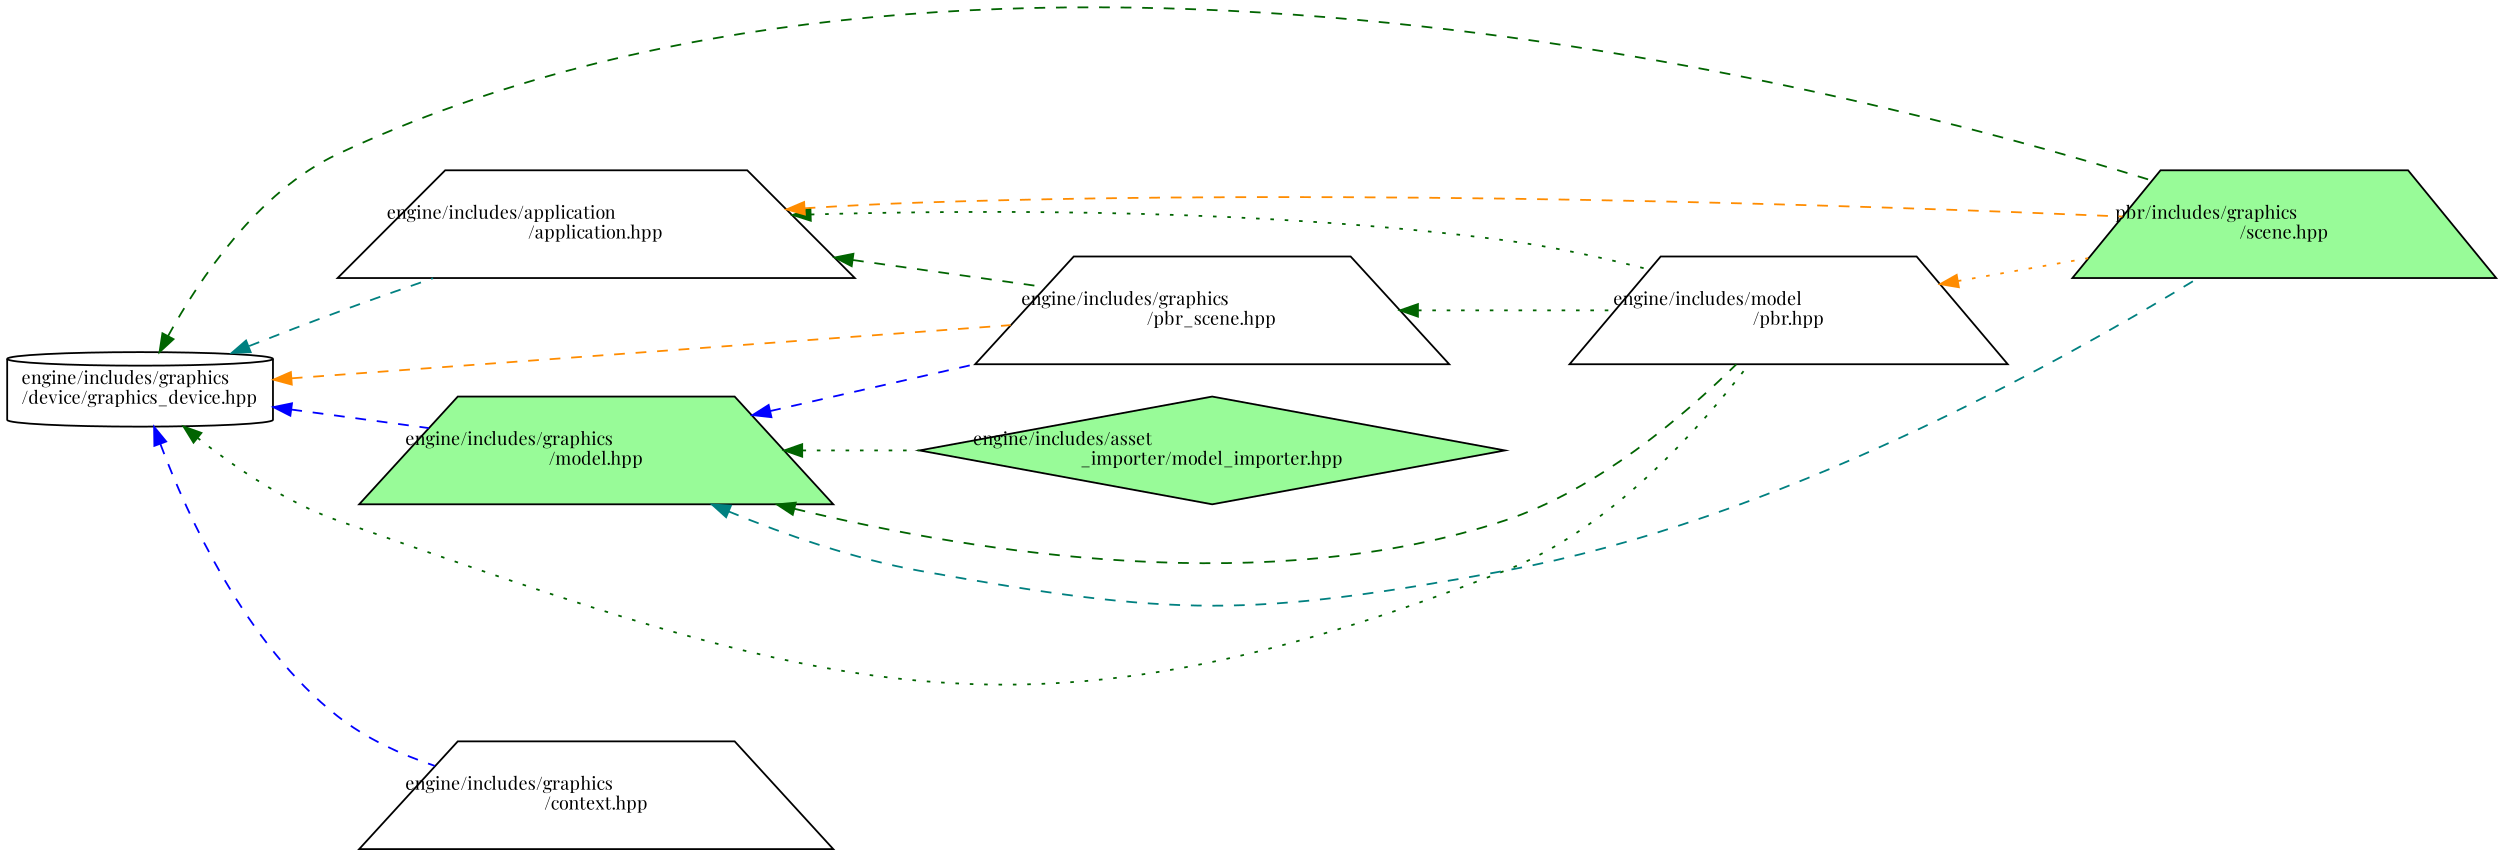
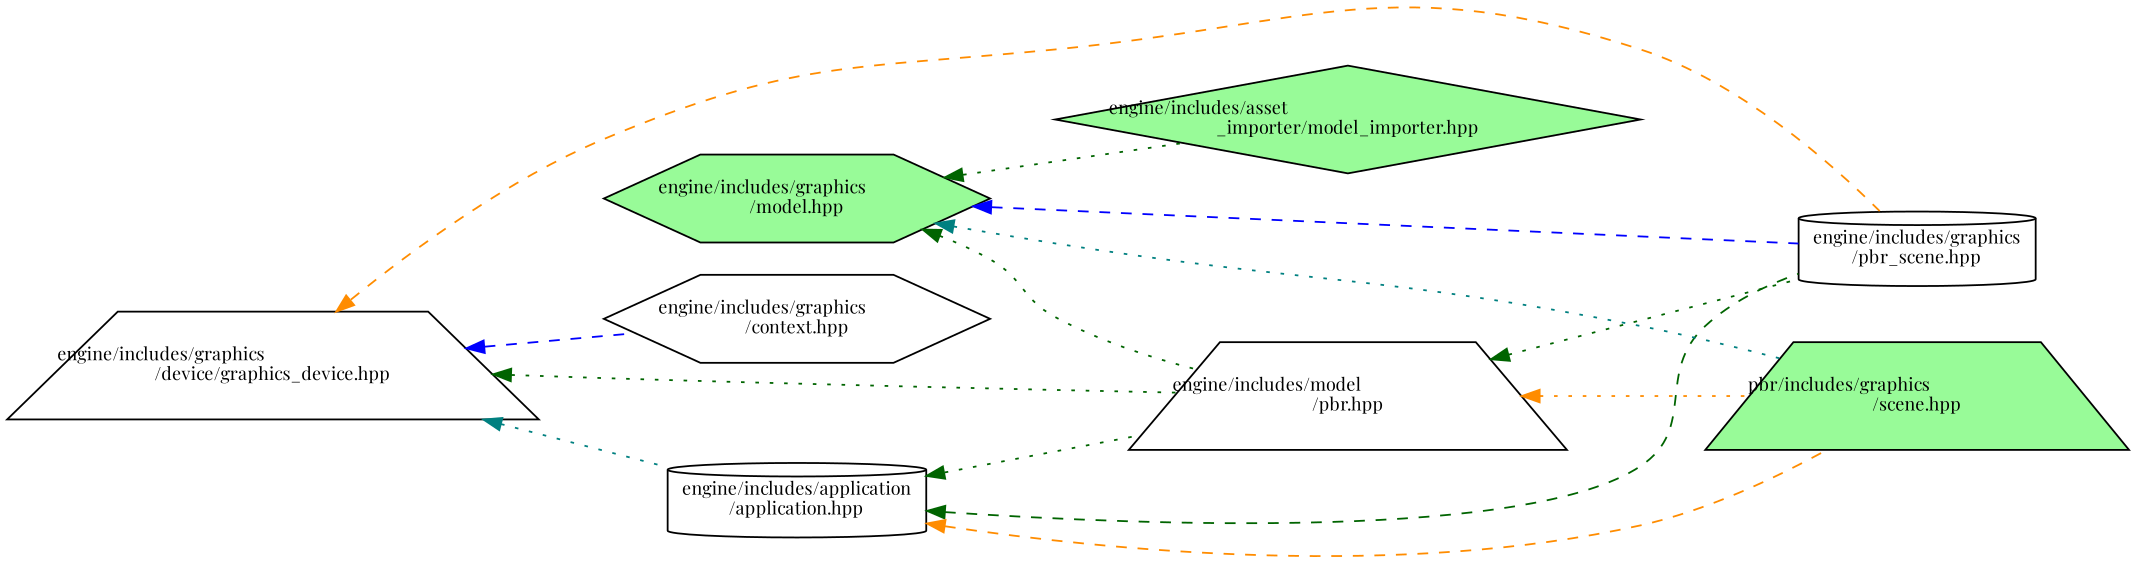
(1117, 8) -> none
(596, 224) -> (797, 500)
(1212, 310) -> (1917, 249)
(1516, 310) -> (1653, 317)
(341, 311) -> (584, 446)
(140, 389) -> (273, 366)
(360, 419) -> none
(596, 450) -> (797, 199)
(1290, 560) -> (1059, 319)
(1412, 587) -> (1368, 283)
(596, 795) -> (797, 319)
